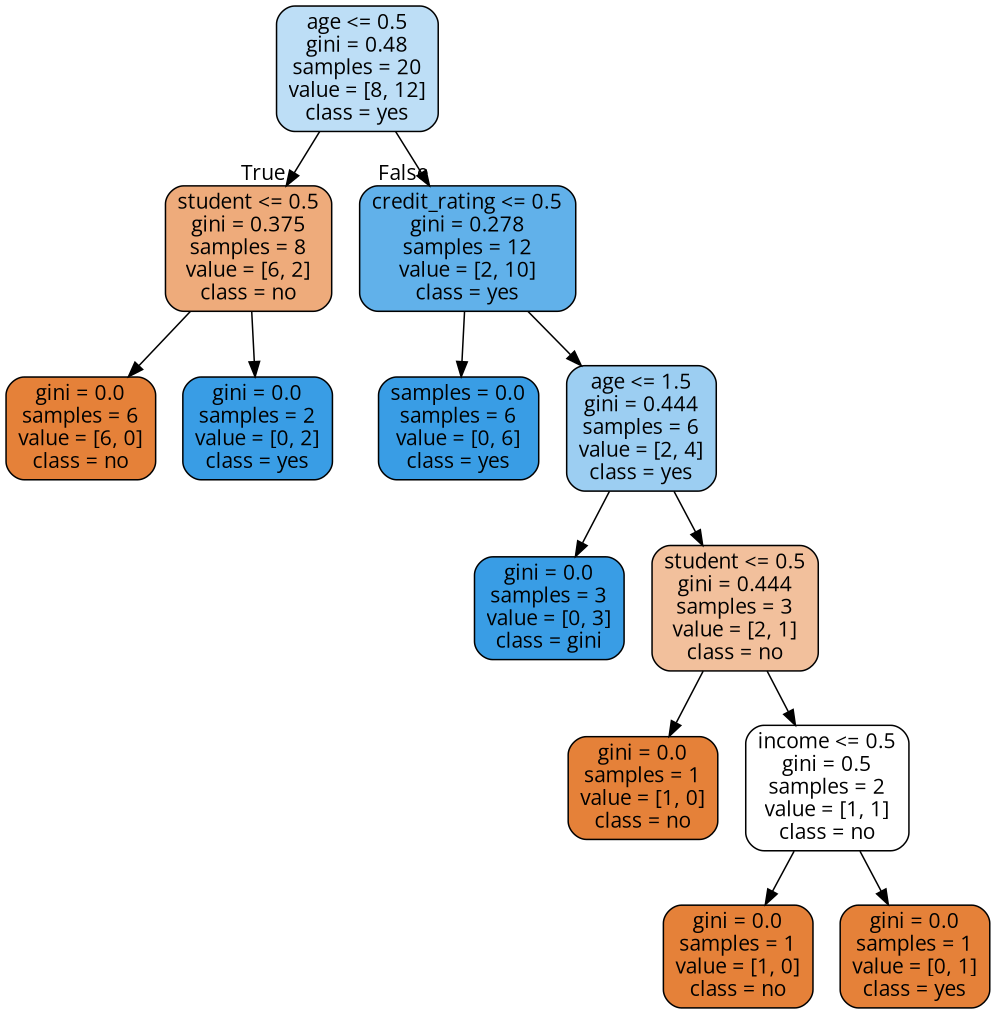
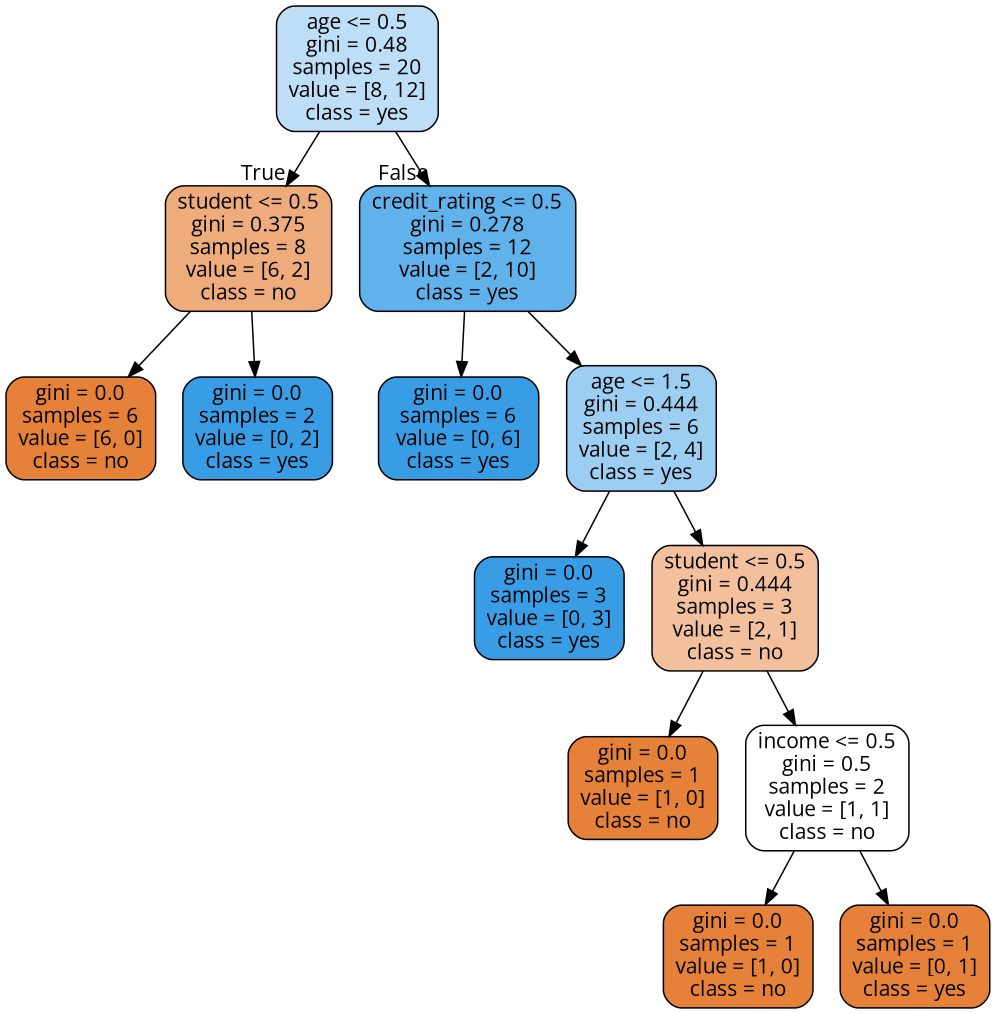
(459, 428) -> (459, 428)
(549, 608) -> (549, 608)
